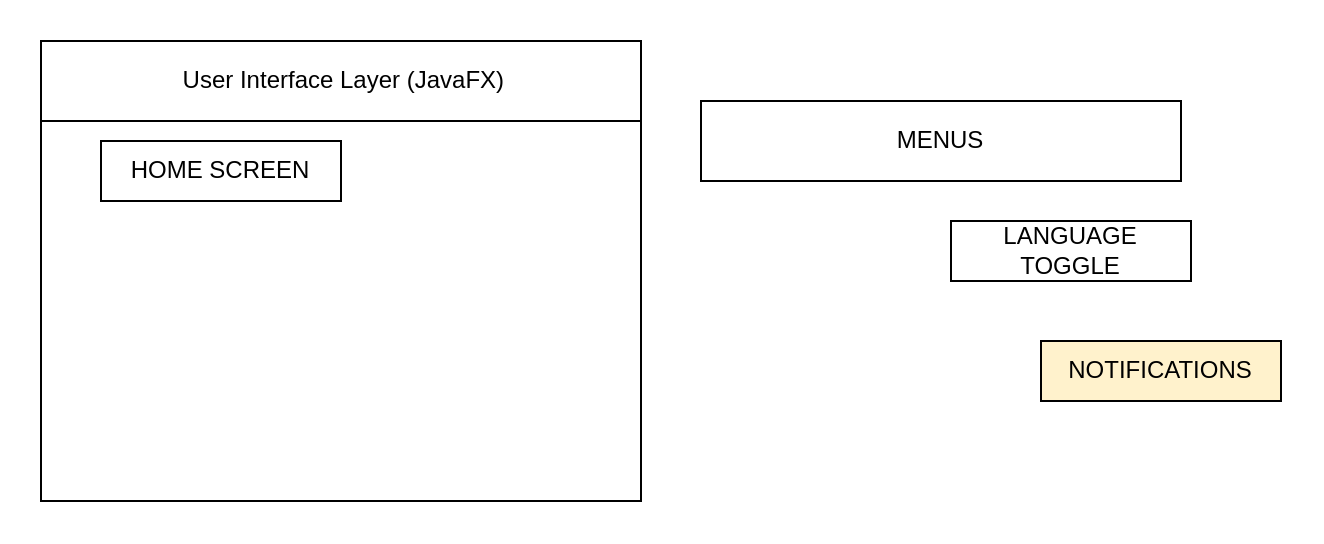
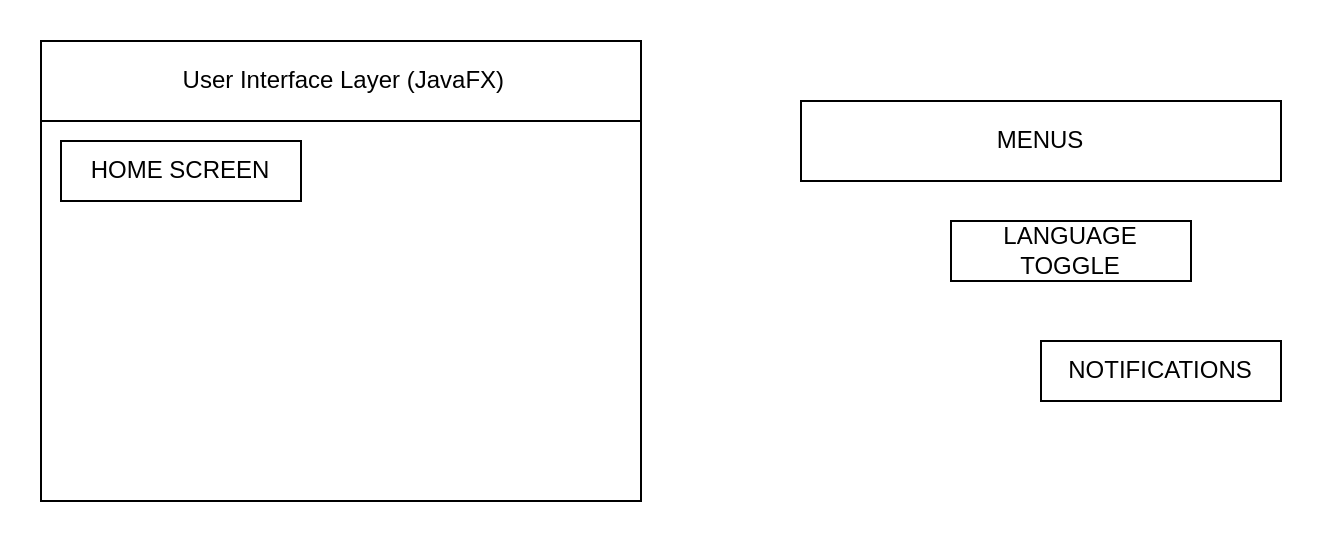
(941, 141) -> (1041, 141)
(221, 171) -> (181, 171)
(1161, 371) -> (1161, 371)
